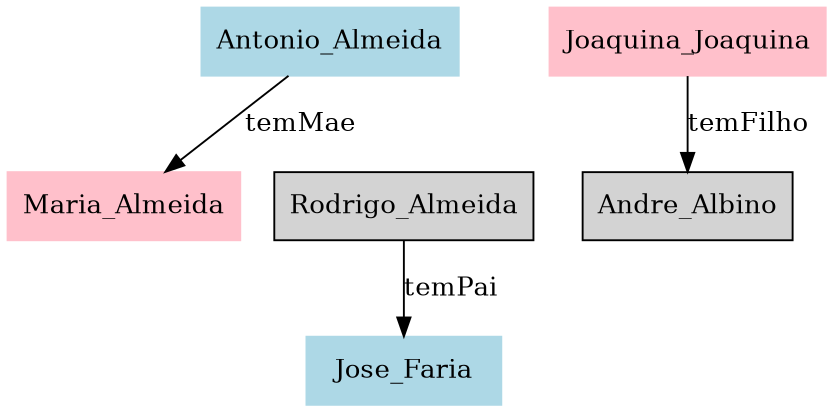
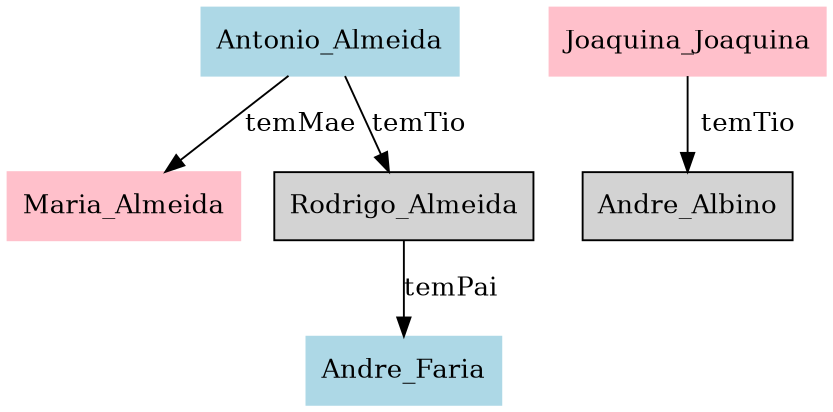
none -> (363, 115)
(748, 124) -> (748, 124)
(404, 371) -> (404, 371)
